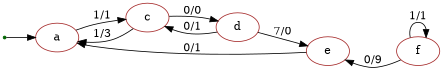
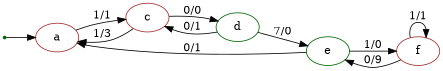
(238, 27) -> (238, 27)
(328, 51) -> (328, 51)
none -> (369, 51)
